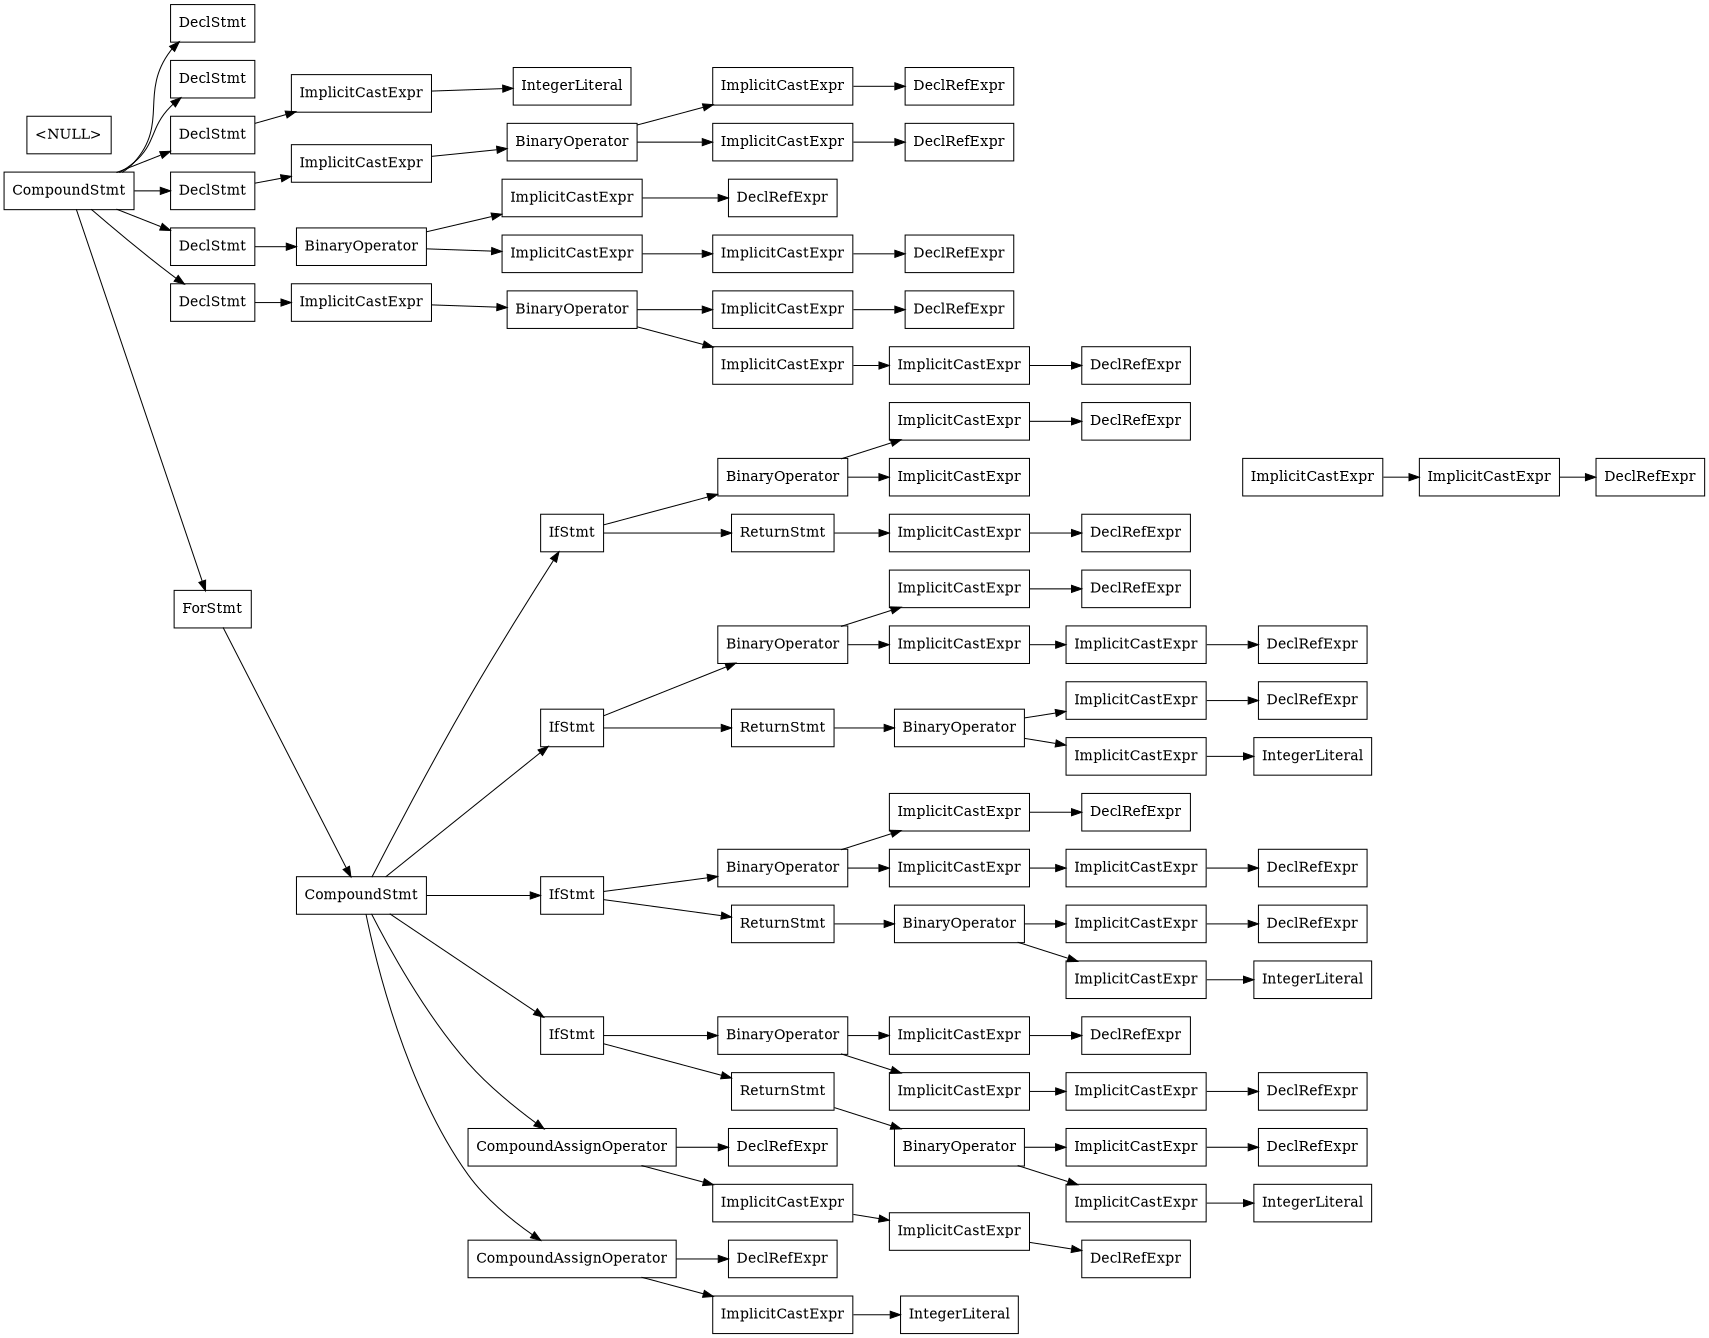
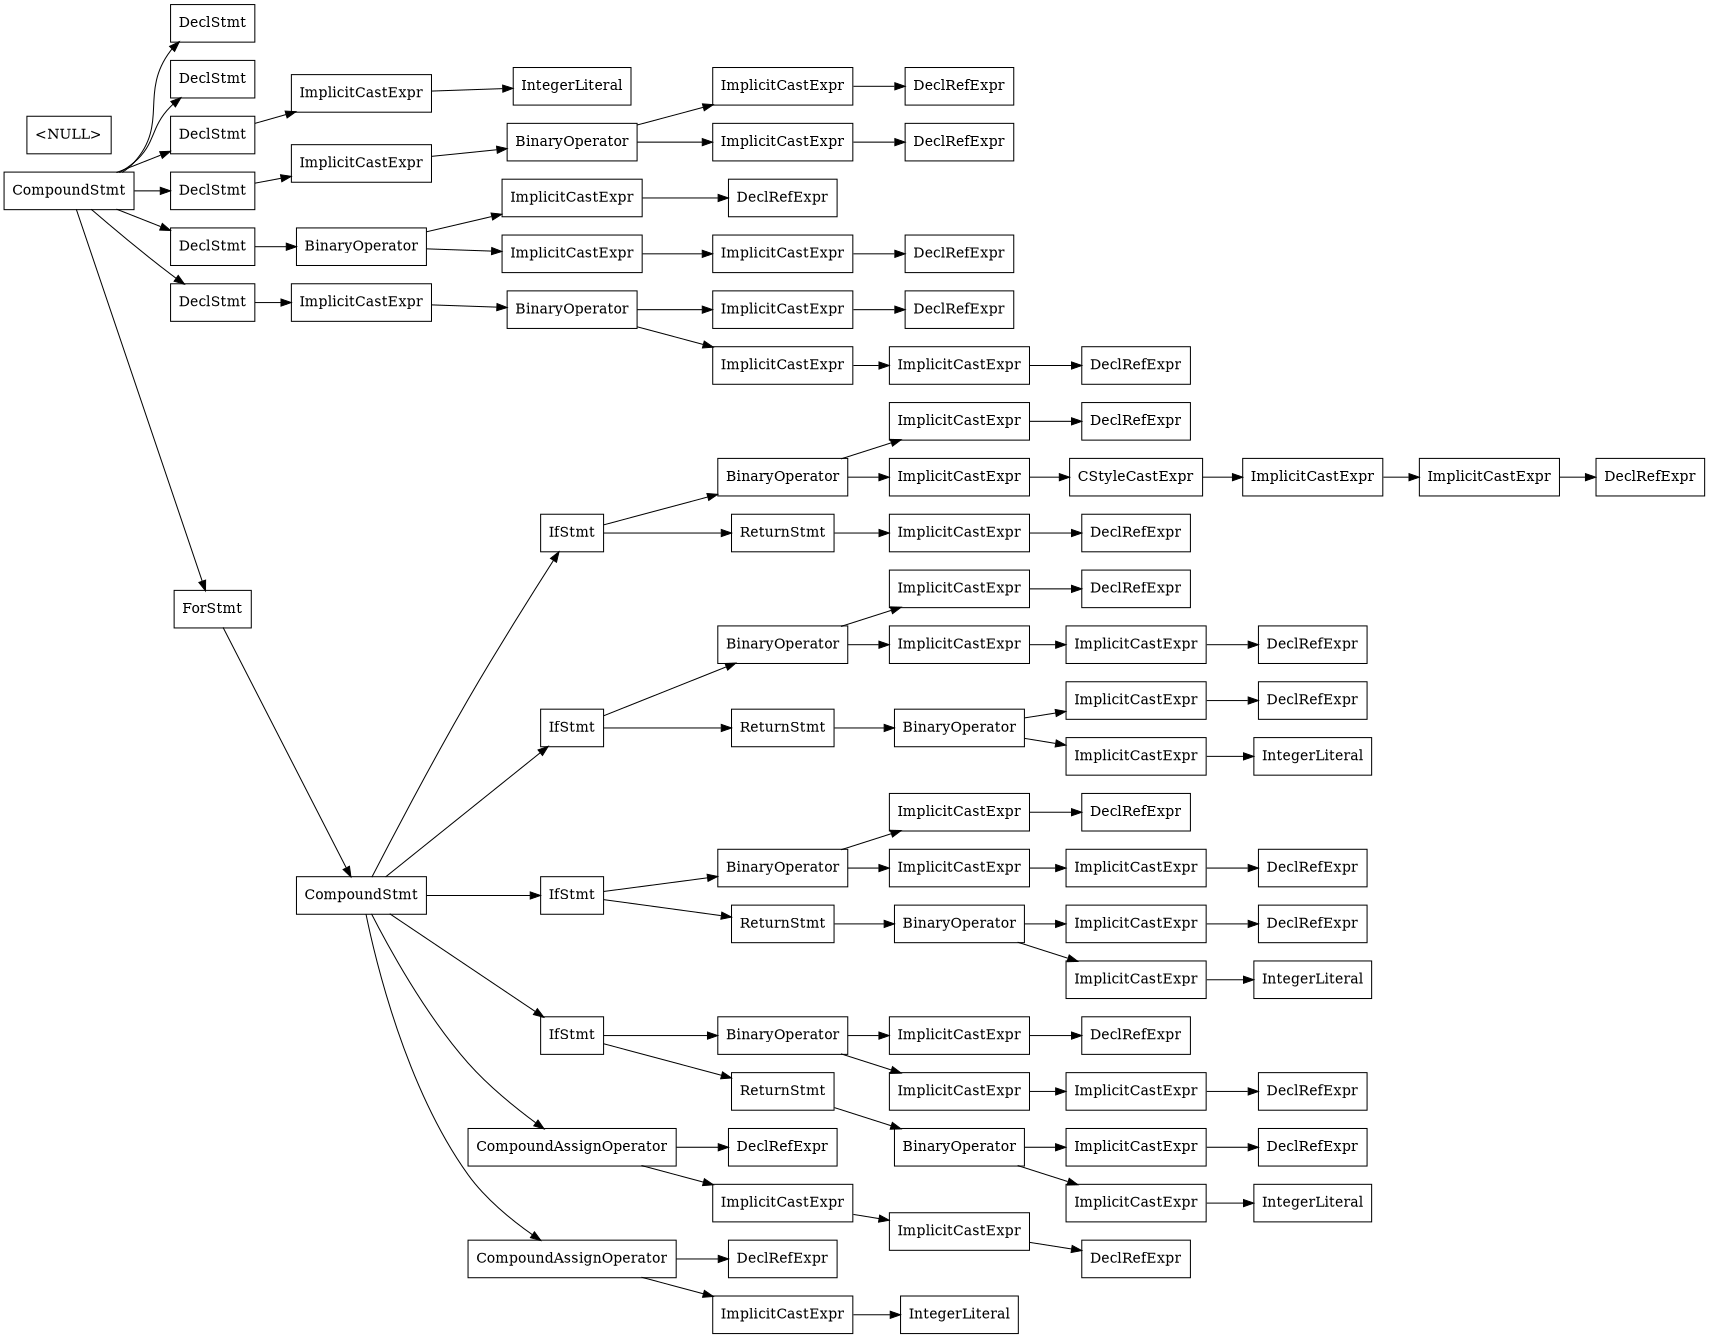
none -> (1136, 477)
